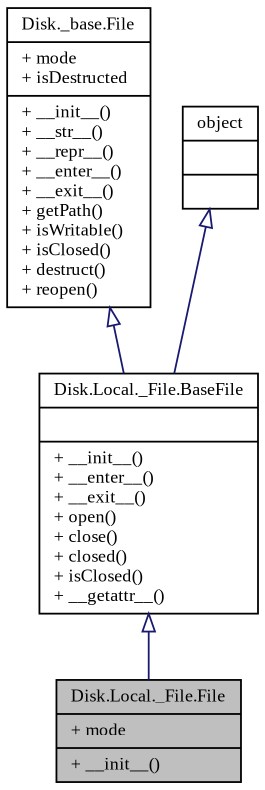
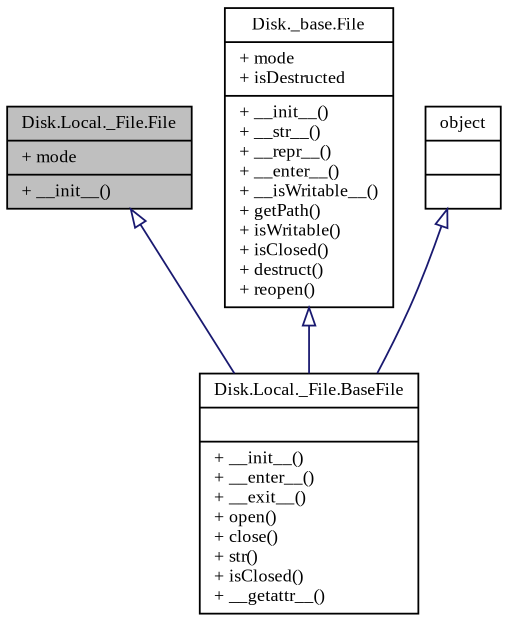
(68, 191) -> (309, 191)
(90, 556) -> (236, 556)
(149, 656) -> (187, 299)
